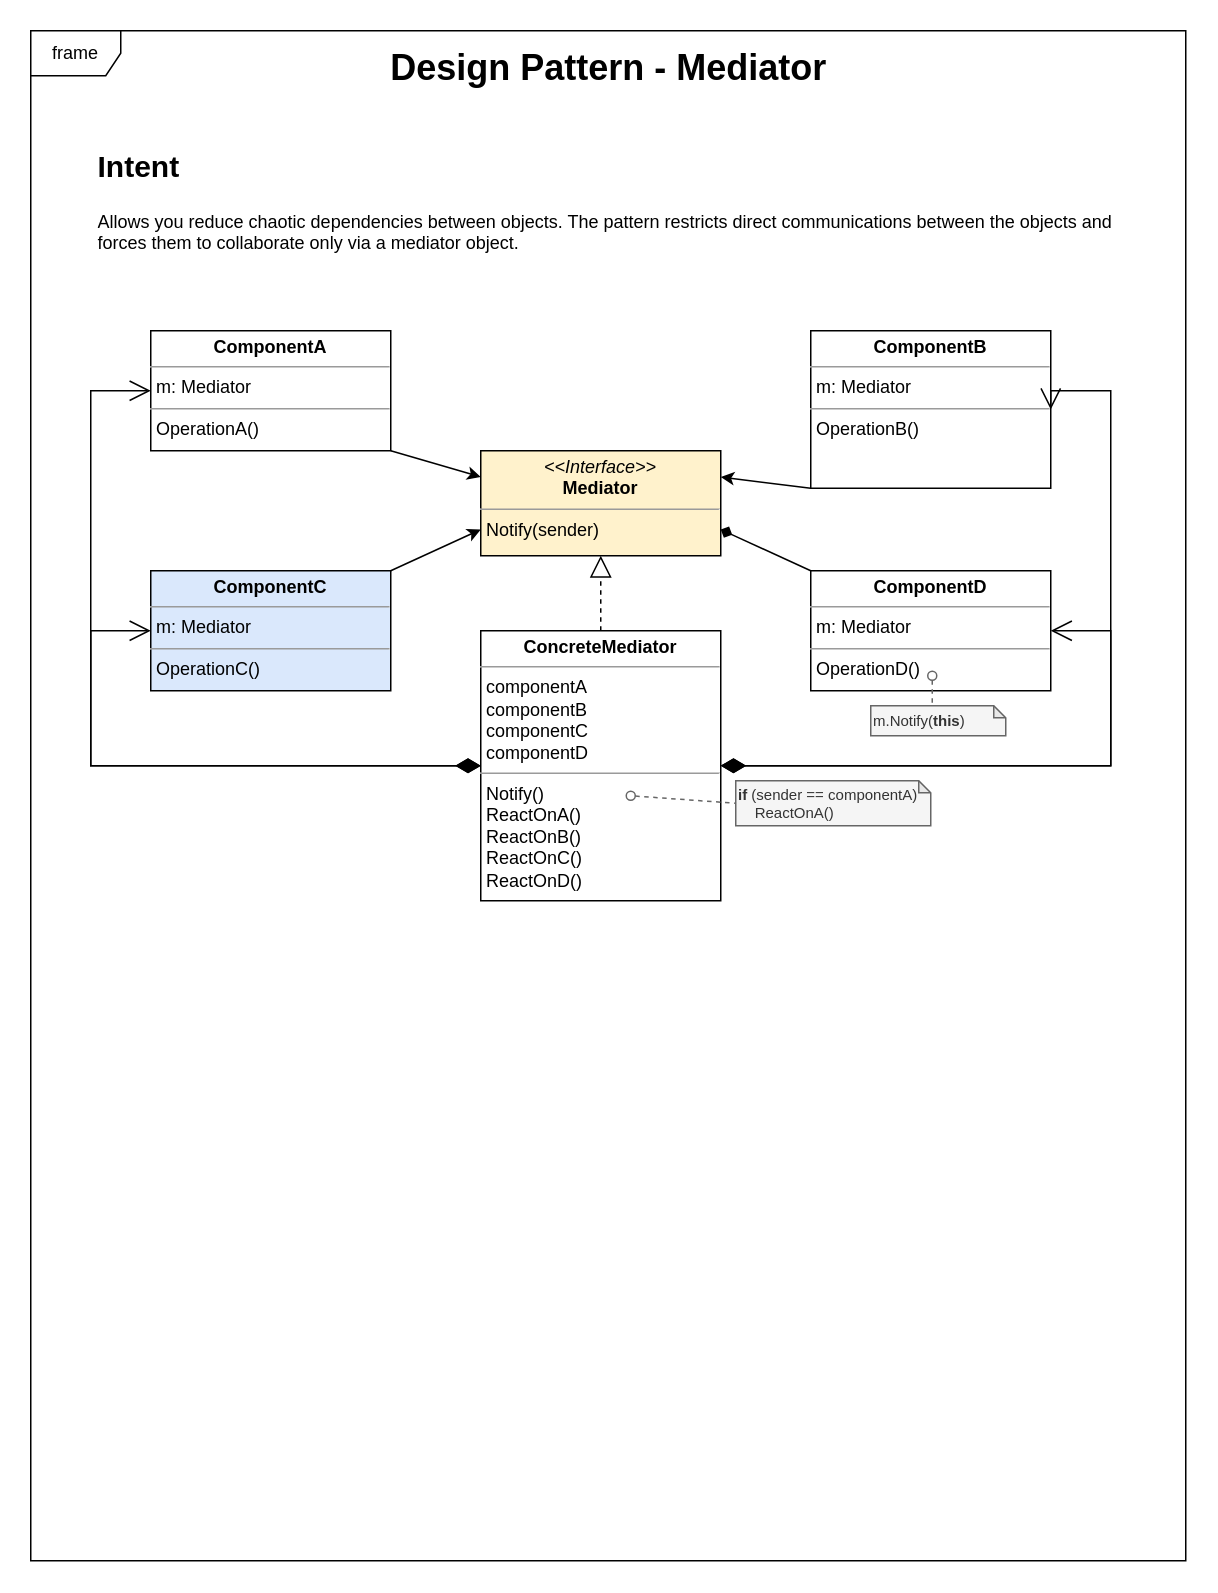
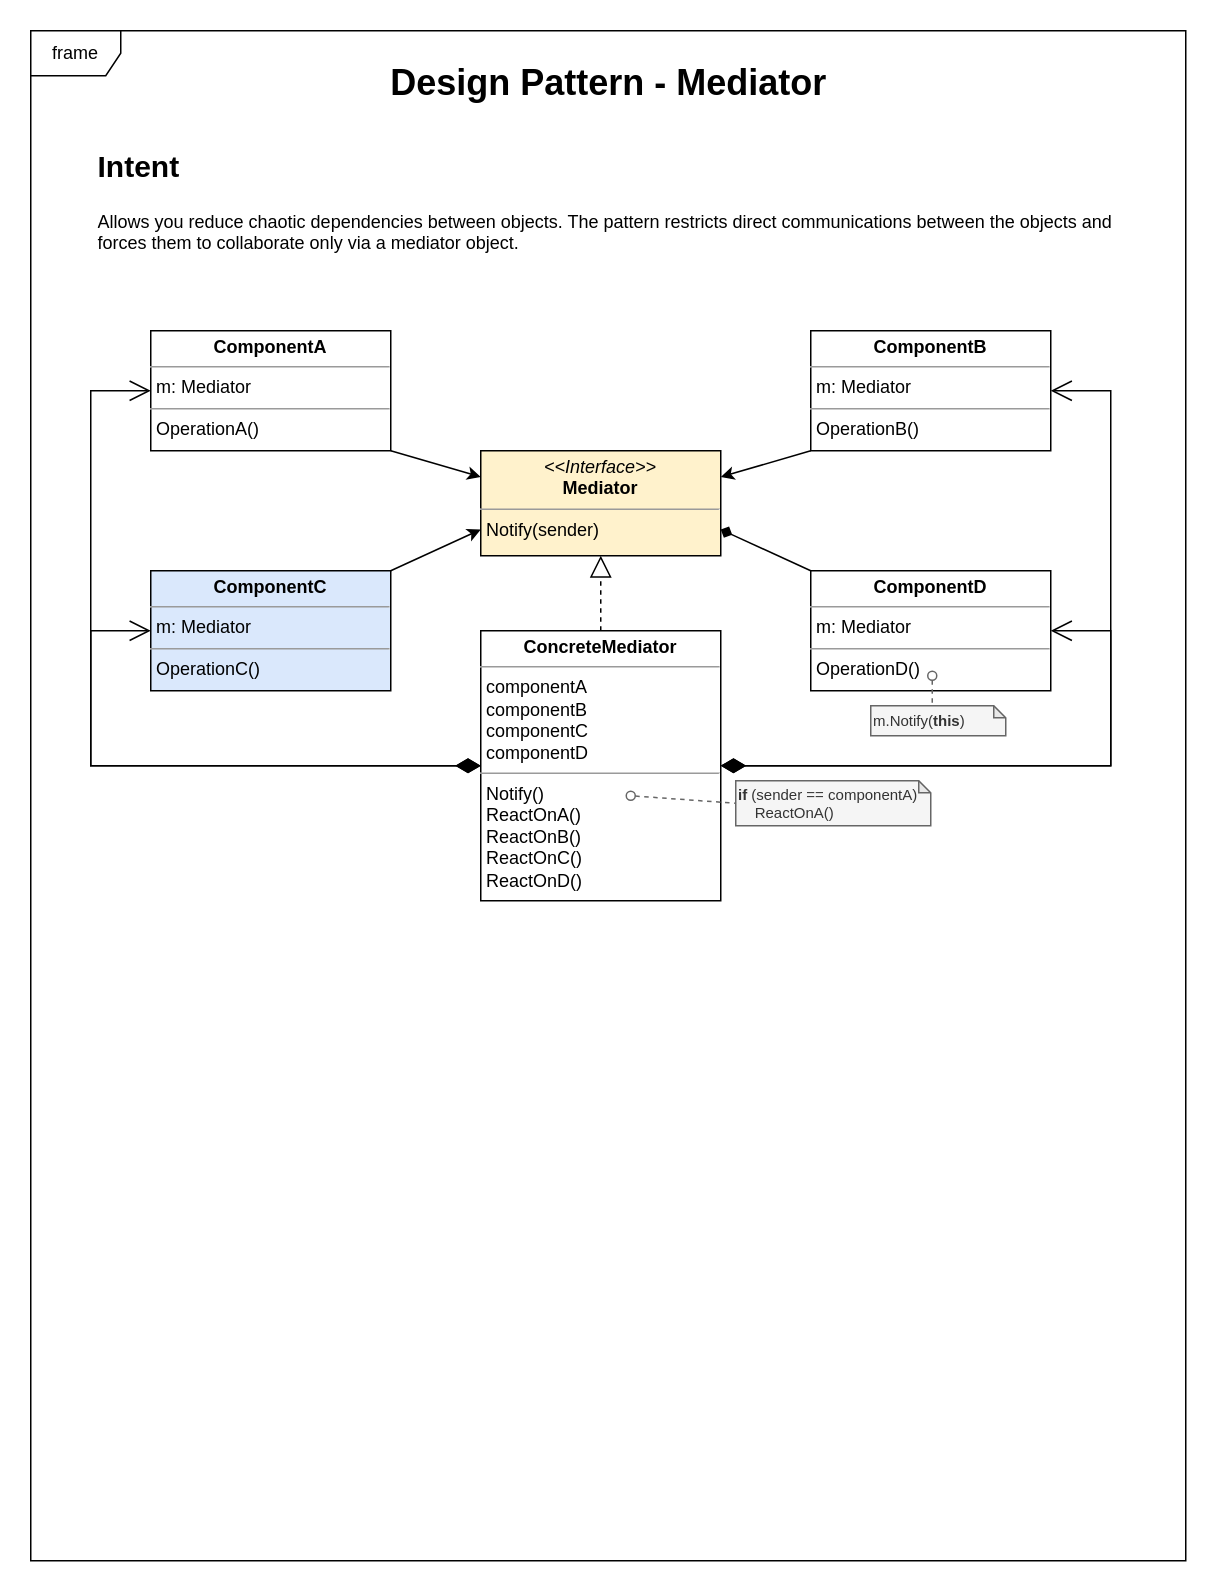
(608, 68) -> (608, 83)
(931, 410) -> (931, 391)
